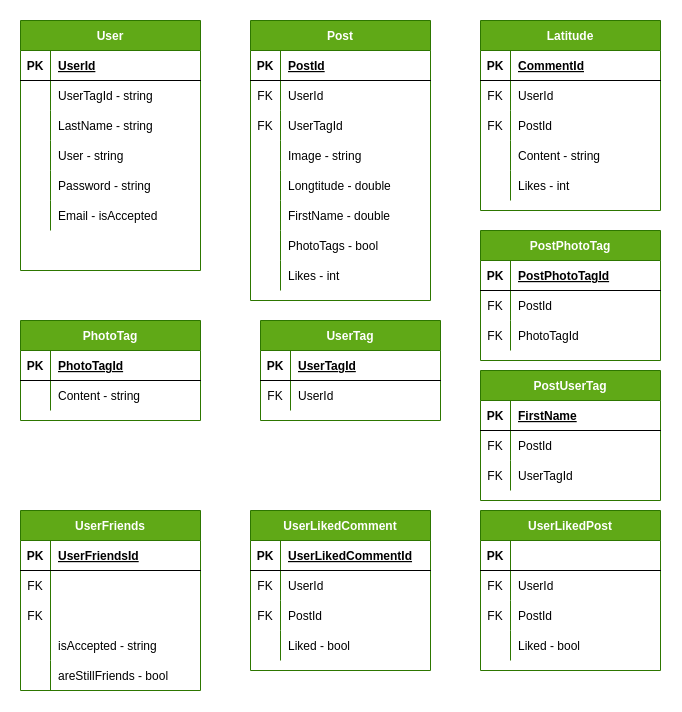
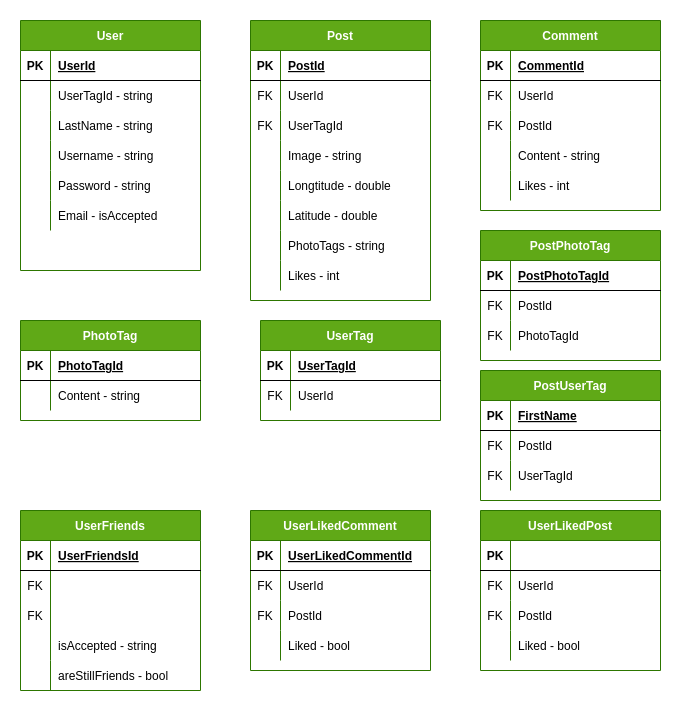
(570, 36) -> (570, 36)
(97, 156) -> (110, 156)
(342, 216) -> (339, 216)
(337, 246) -> (344, 246)
